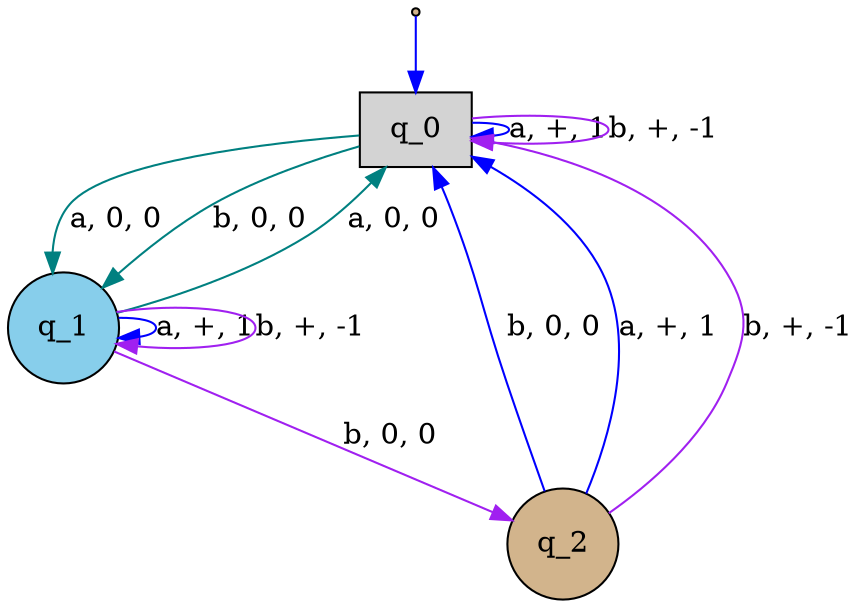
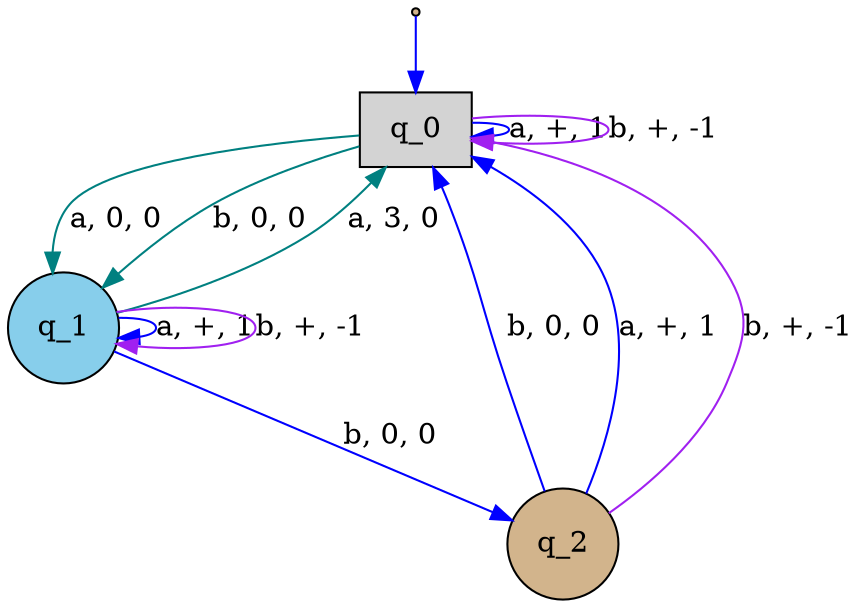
(394, 220) -> (394, 220)
(304, 432) -> (304, 432)
